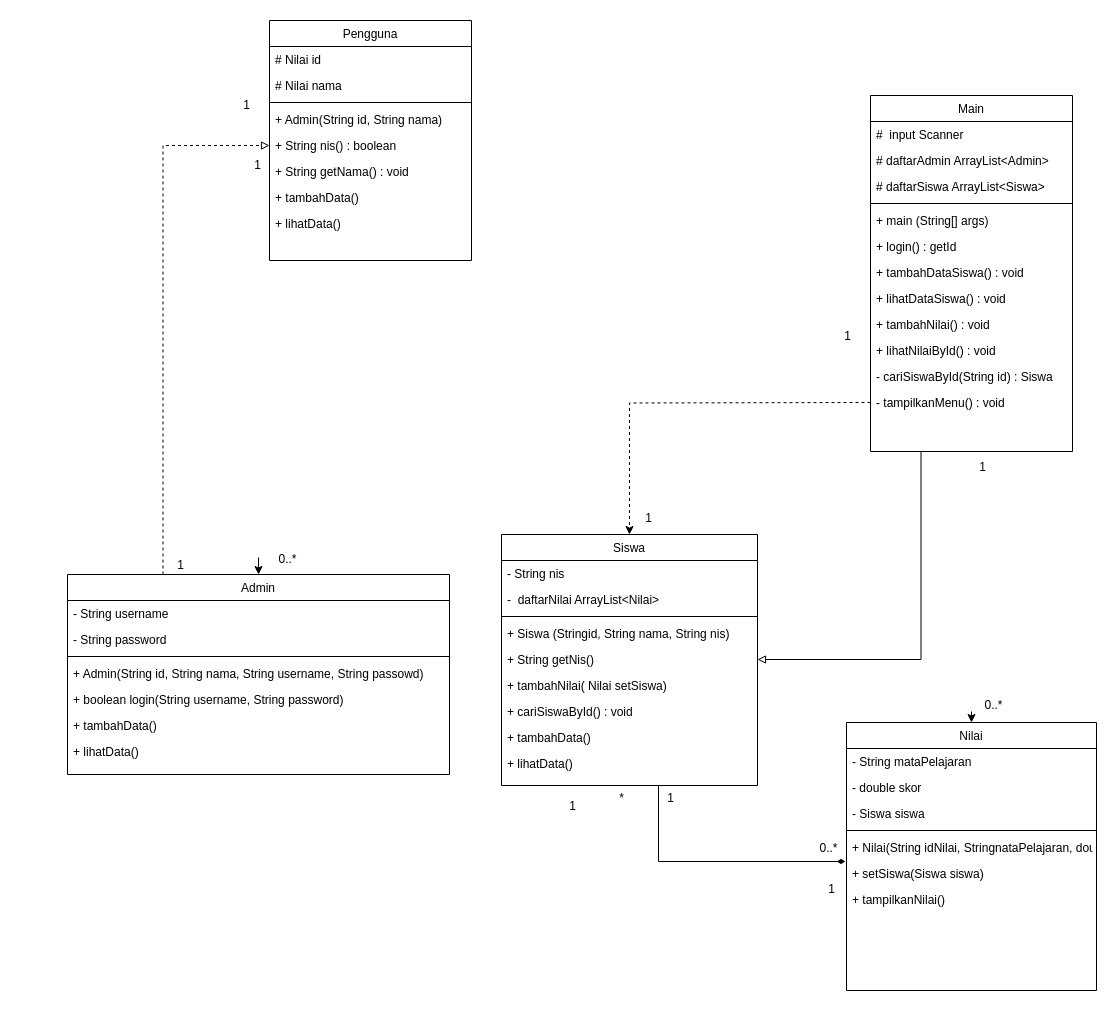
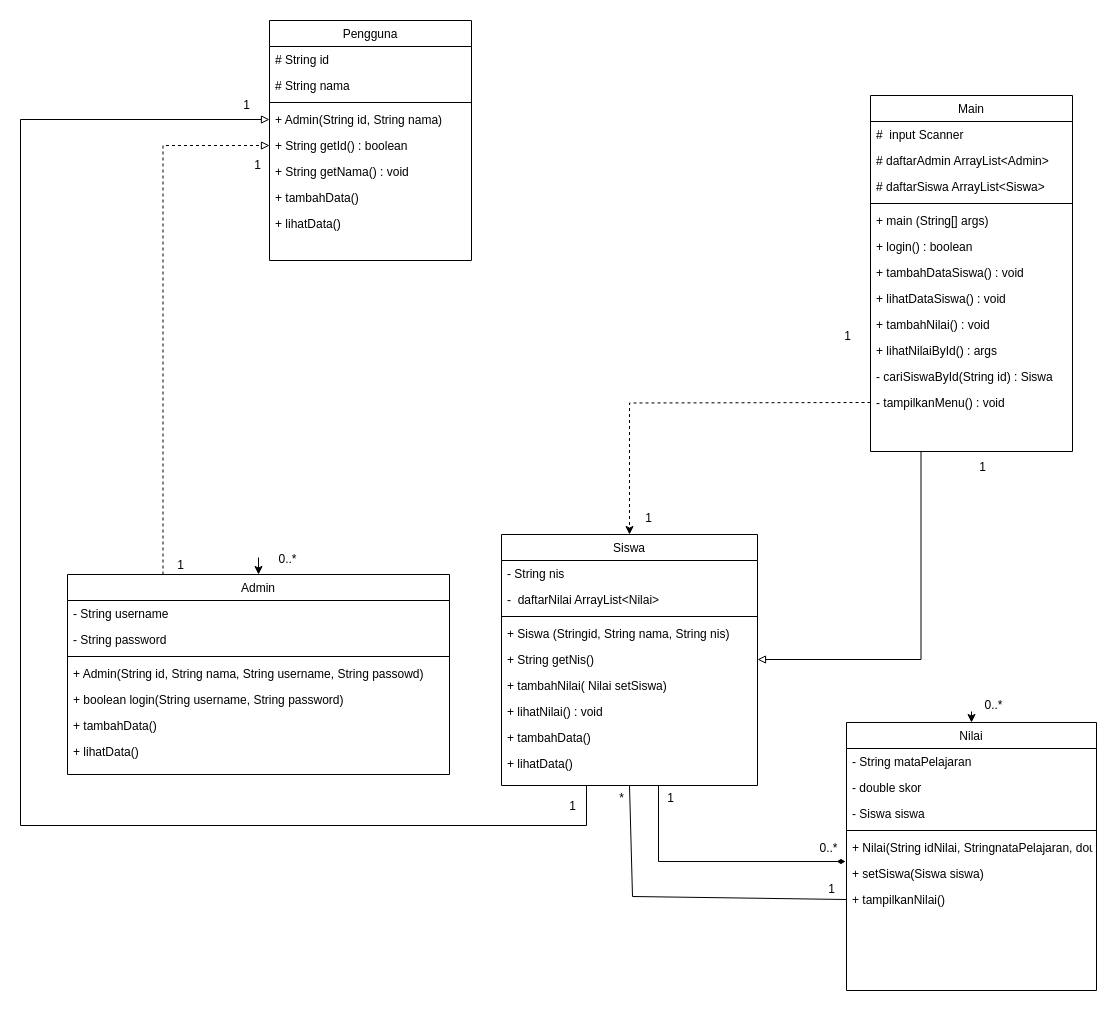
(299, 60) -> (306, 60)
(308, 86) -> (314, 86)
(343, 146) -> (351, 146)
(924, 247) -> (929, 247)
(944, 351) -> (946, 351)
none -> (21, 655)
(577, 712) -> (562, 712)
none -> (684, 897)
